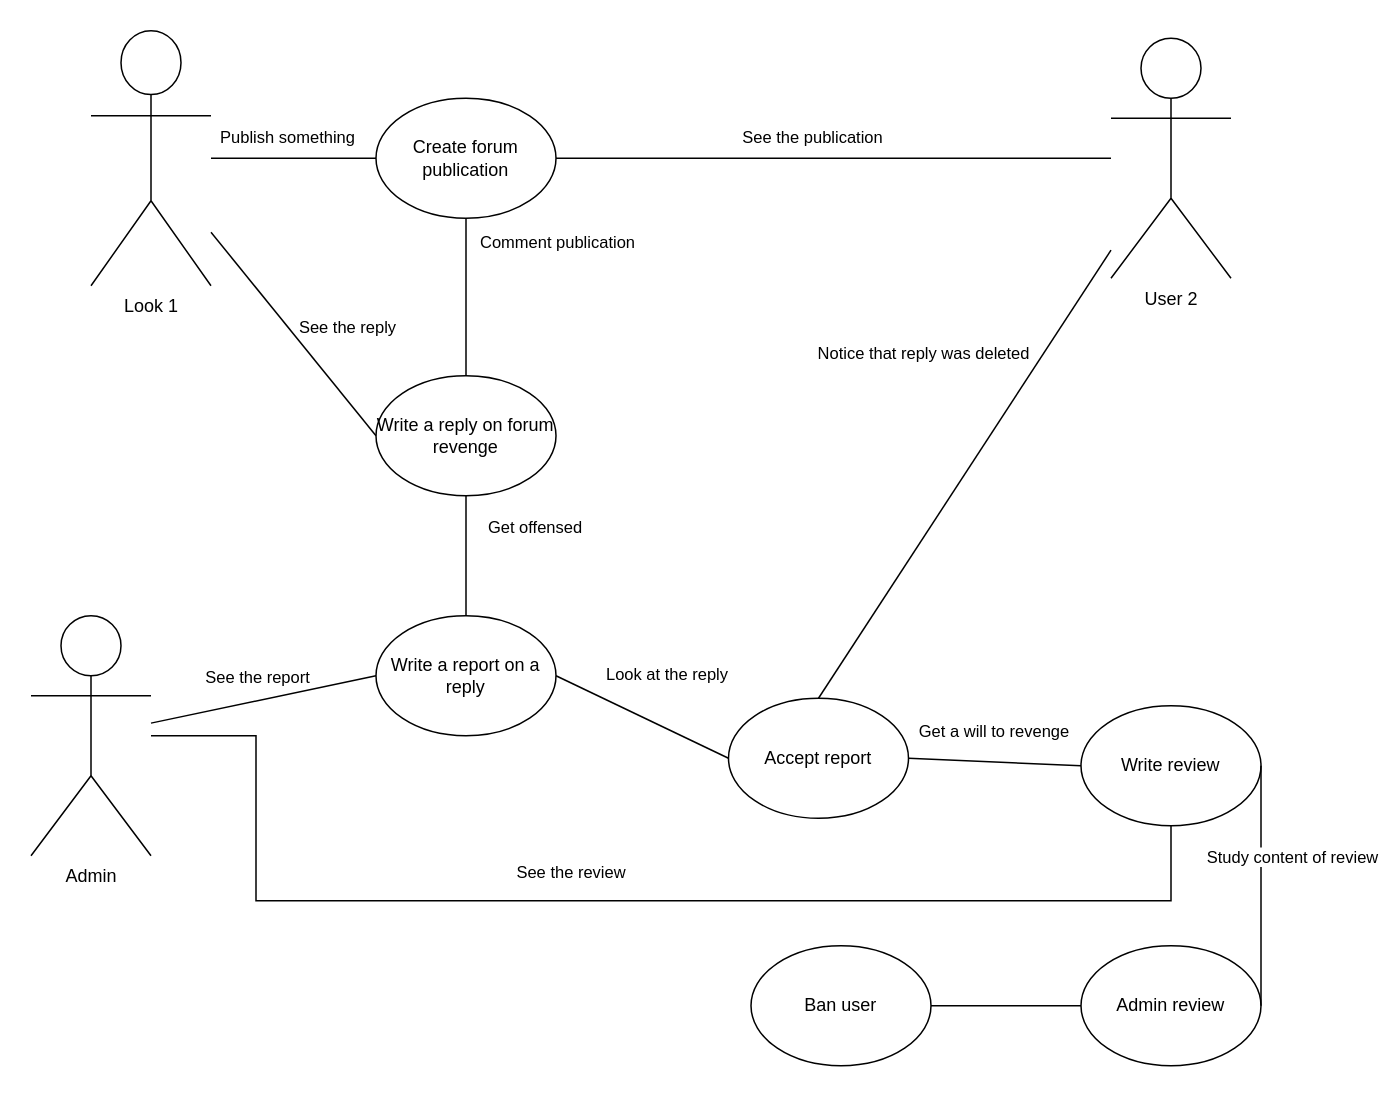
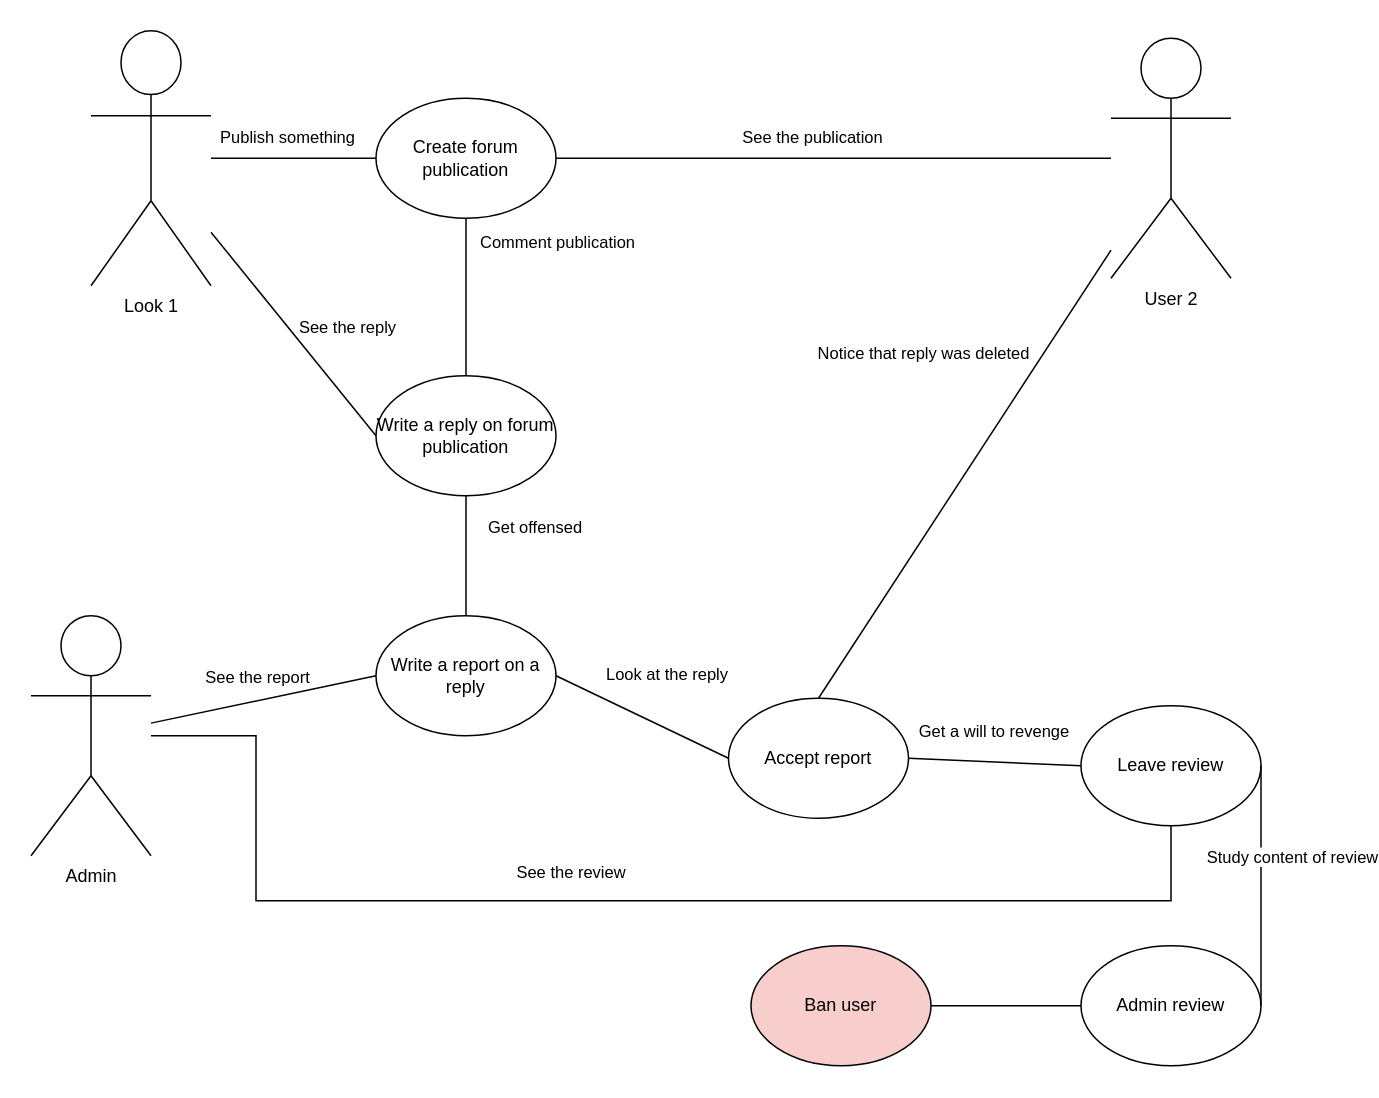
(466, 436) -> (466, 436)
(1171, 766) -> (1171, 766)
(841, 1006) -> (841, 1006)
